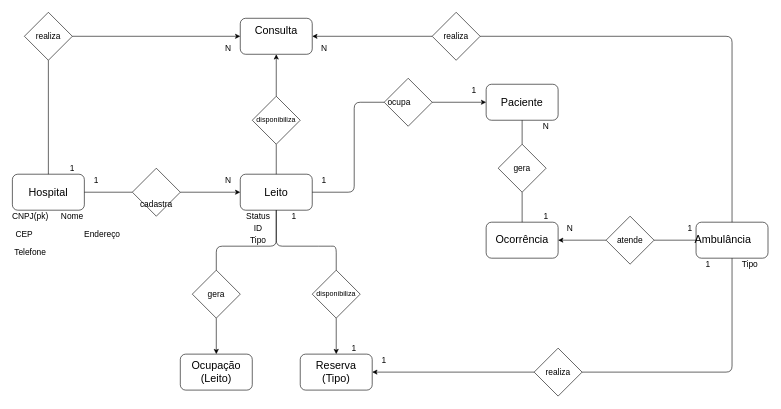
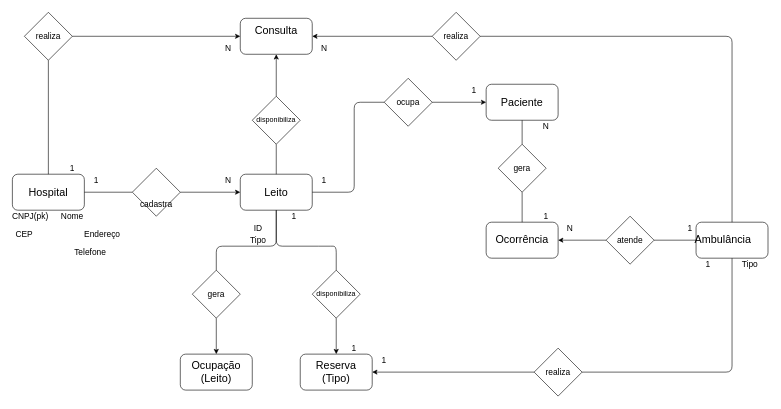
(399, 102) -> (408, 102)
(258, 216) -> none
(30, 252) -> (90, 252)
